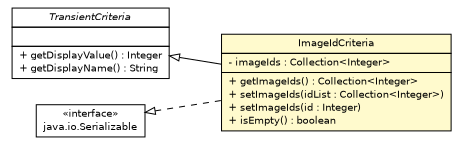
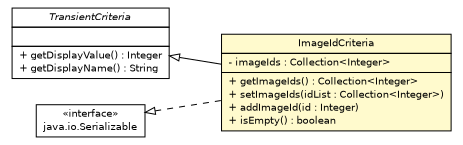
(295, 108) -> (294, 108)
